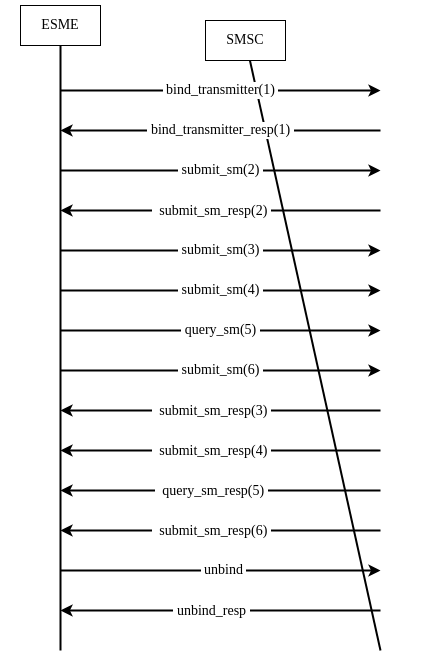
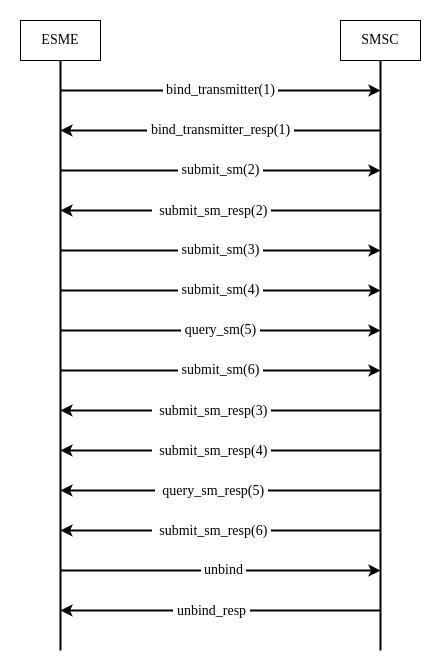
(61, 26) -> (61, 41)
(246, 41) -> (381, 41)
